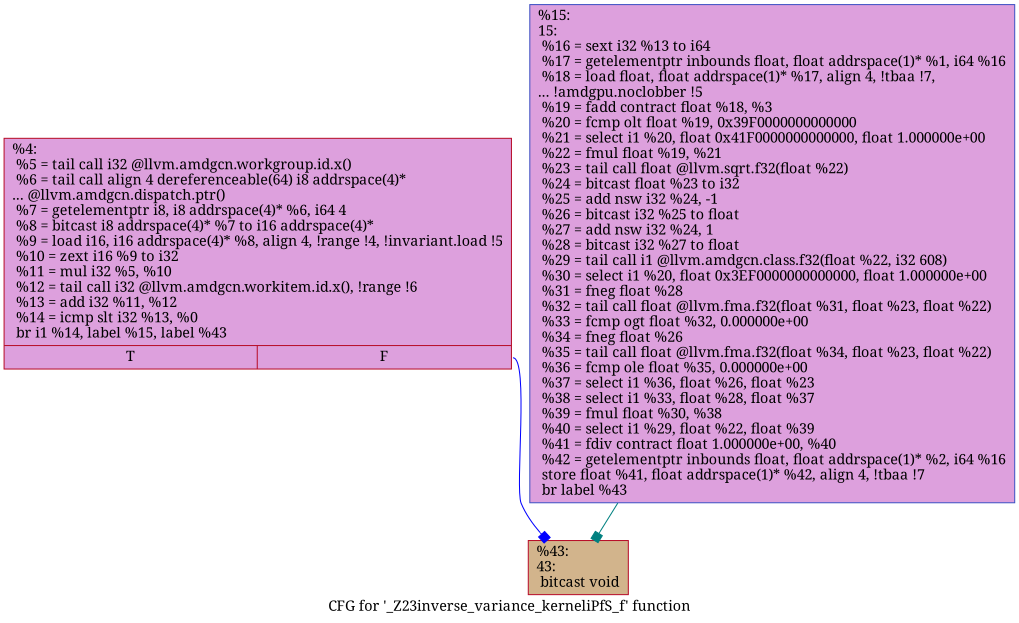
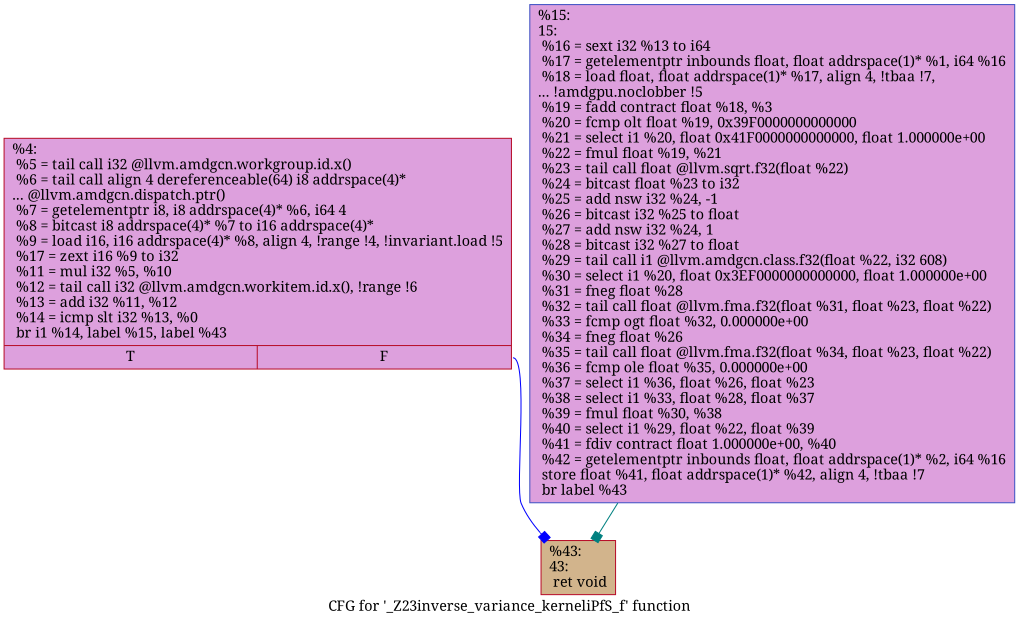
(95, 257) -> (95, 257)
(578, 582) -> (578, 582)
